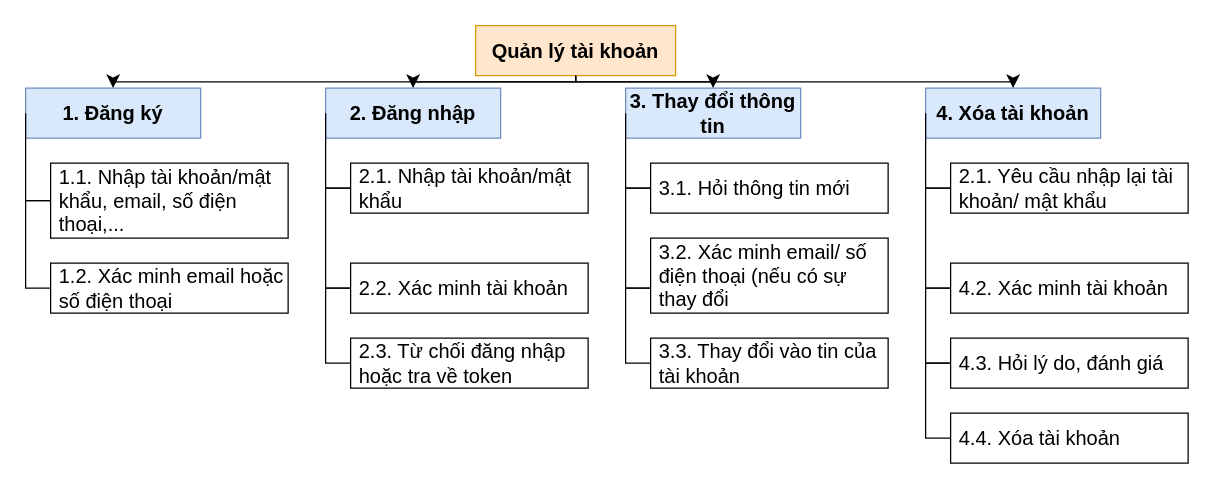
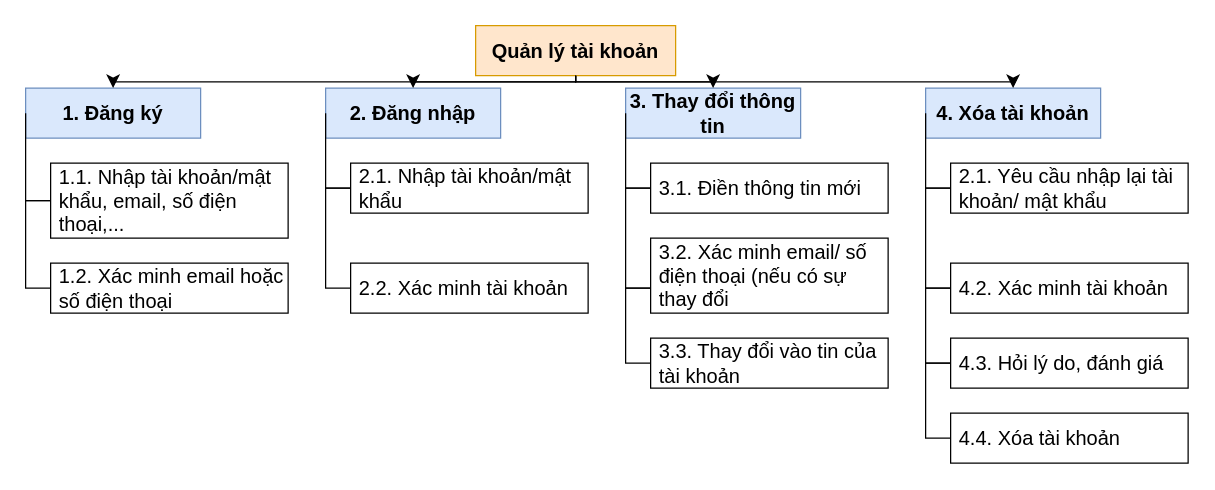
(759, 188) -> (765, 188)
(326, 339) -> none
(469, 363) -> none
